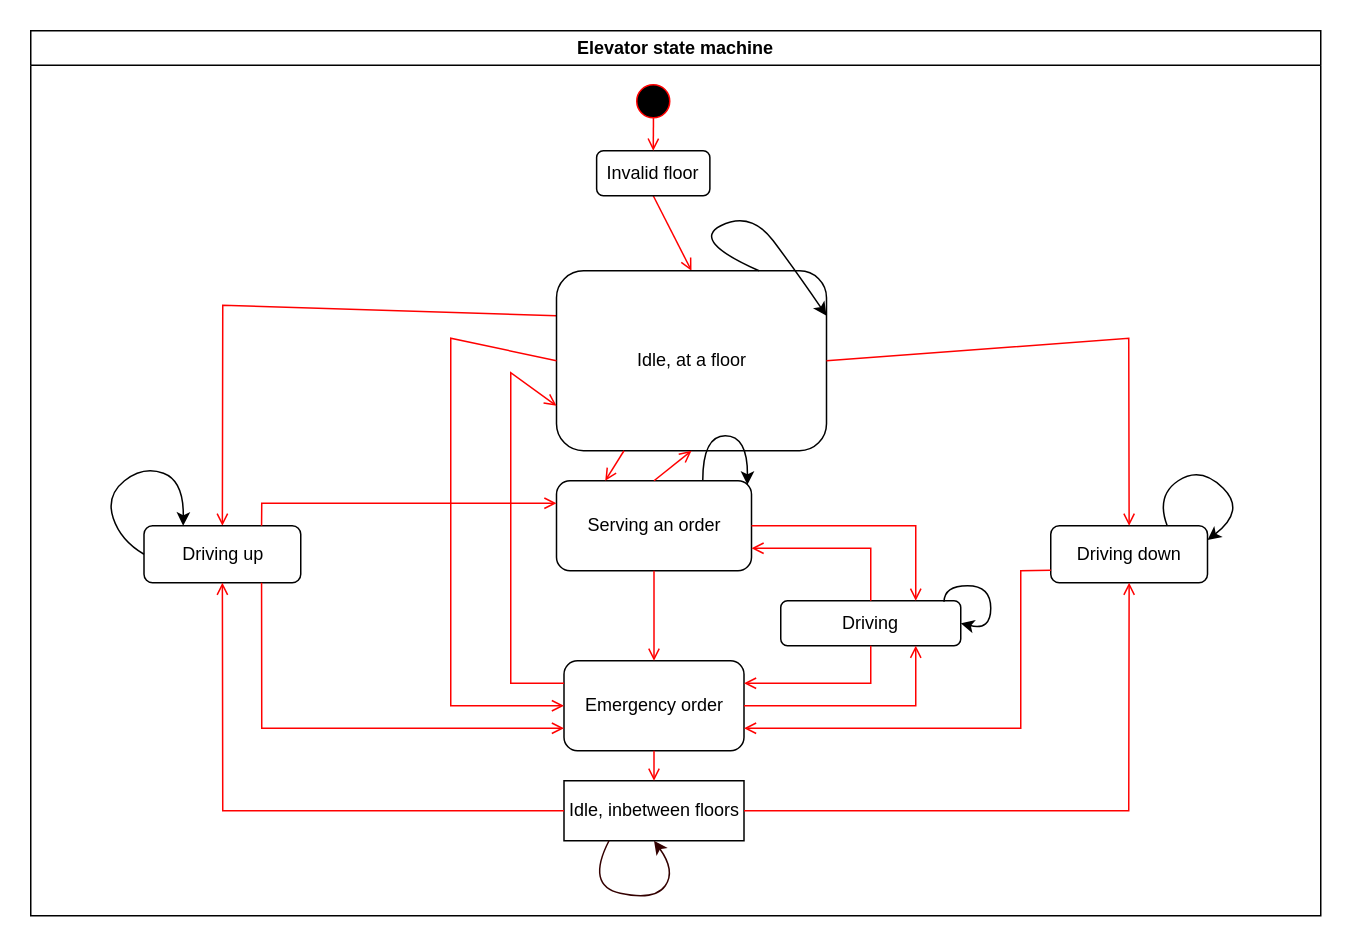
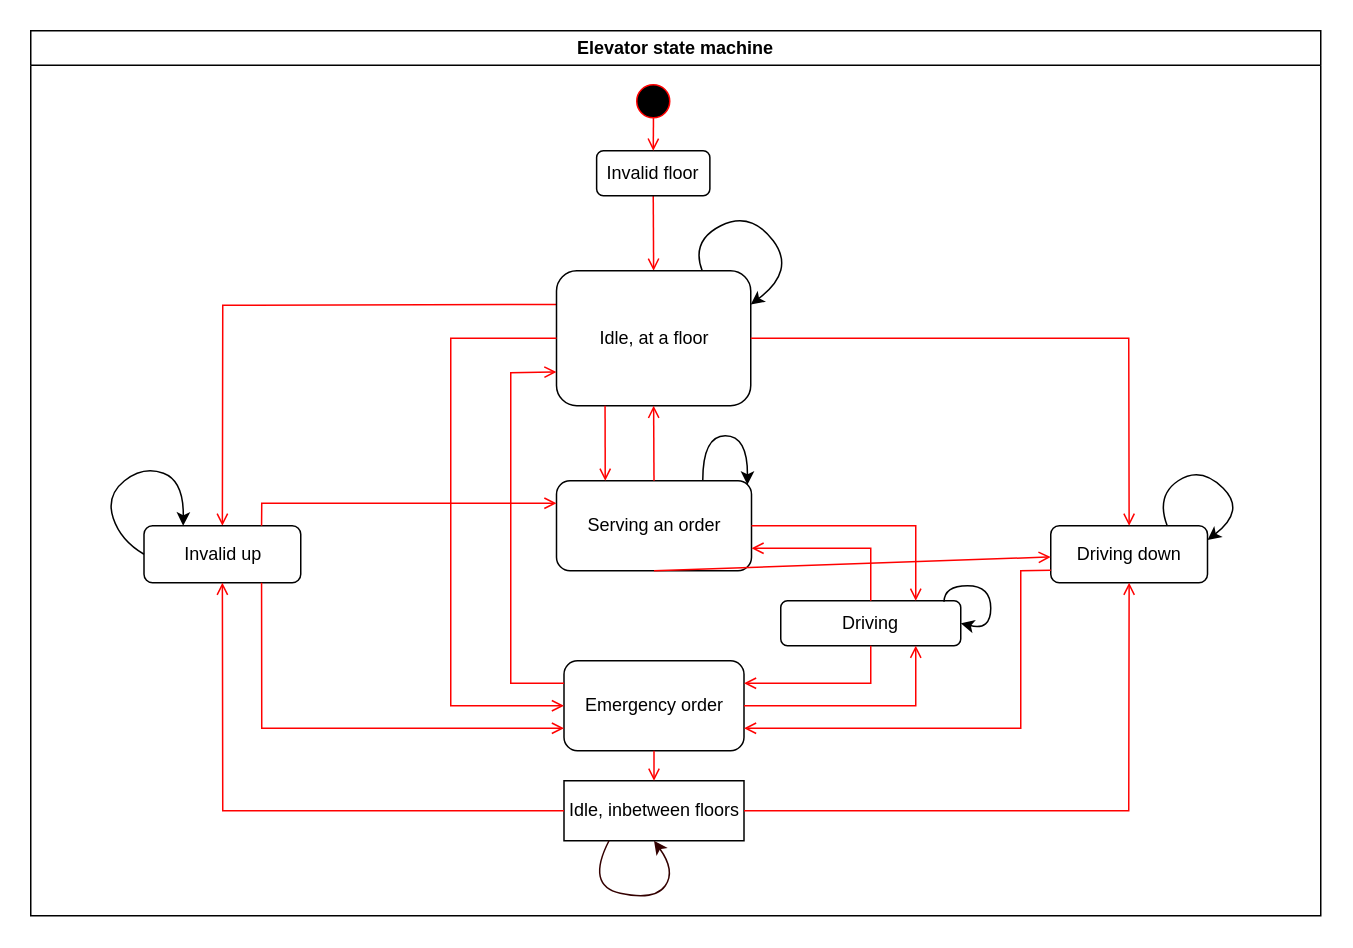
(692, 361) -> (654, 338)
(224, 554) -> (224, 554)
(654, 614) -> (850, 564)
